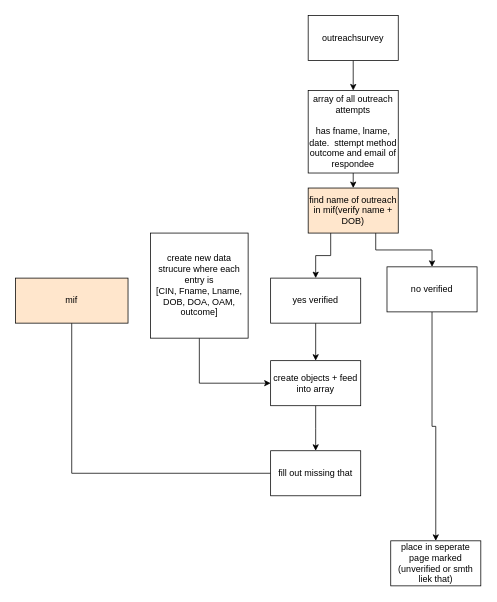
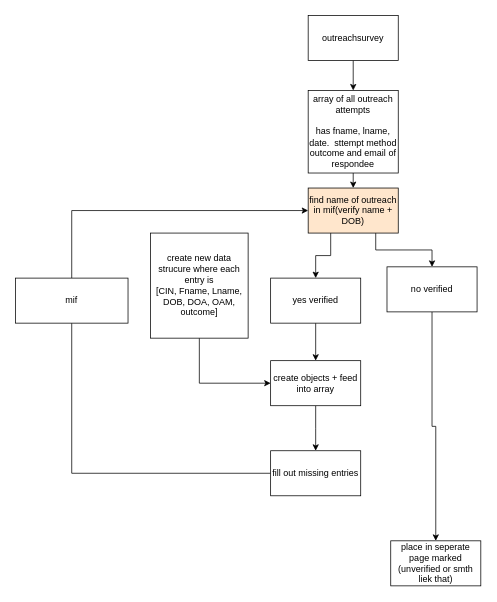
none -> (154, 210)
(72, 300) -> (72, 300)
(315, 473) -> (315, 473)
